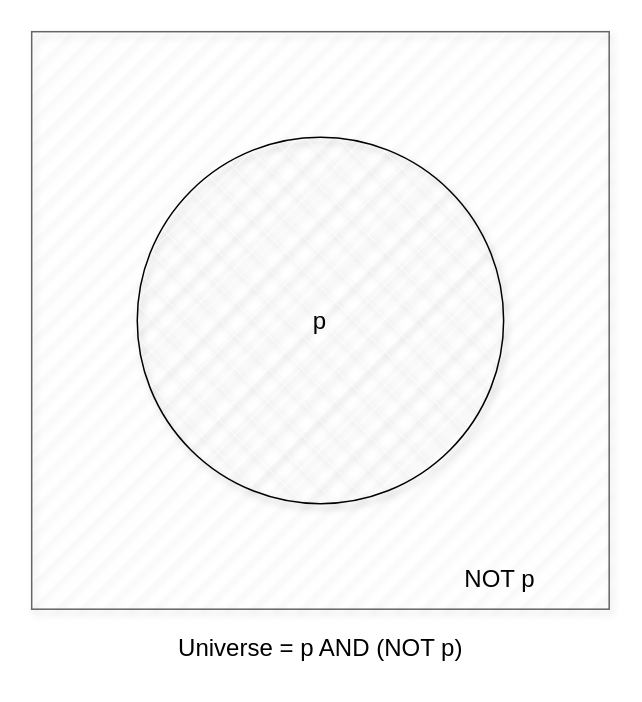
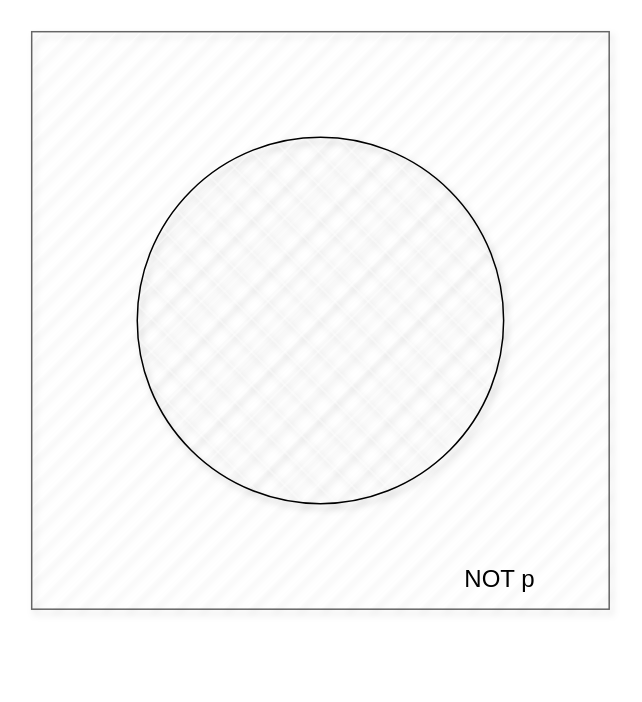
(320, 320) -> none
(320, 647) -> none
